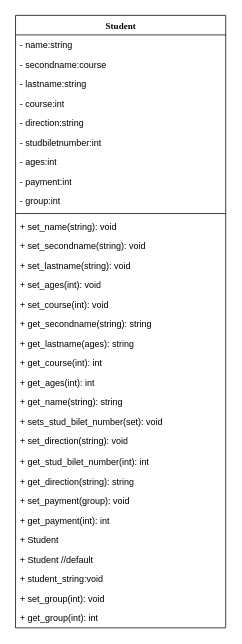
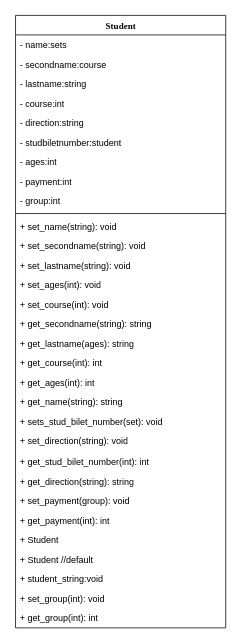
(49, 46) -> (45, 46)
(67, 143) -> (78, 143)
